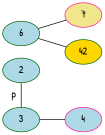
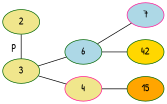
(83, 15) -> (146, 15)
none -> (52, 61)
(21, 70) -> (21, 22)
none -> (146, 89)
(21, 120) -> (21, 71)
(83, 120) -> (83, 89)
